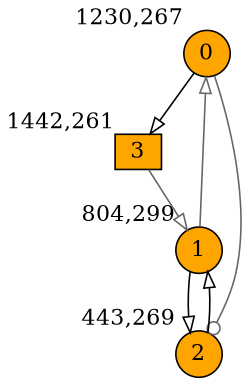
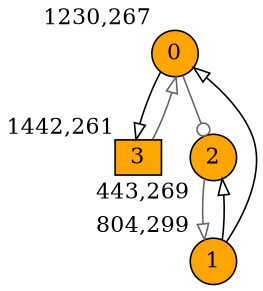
(203, 160) -> (256, 155)
(164, 193) -> (163, 116)
(210, 310) -> (203, 201)
